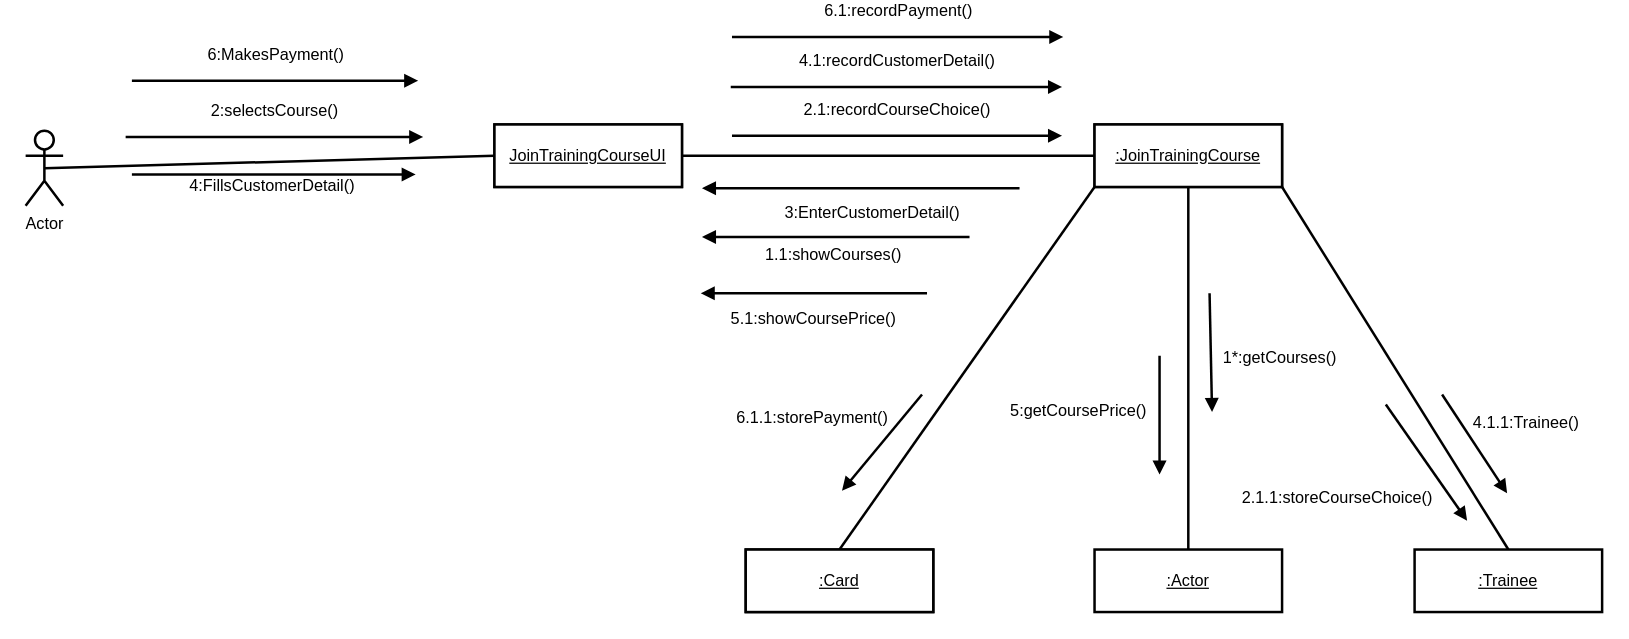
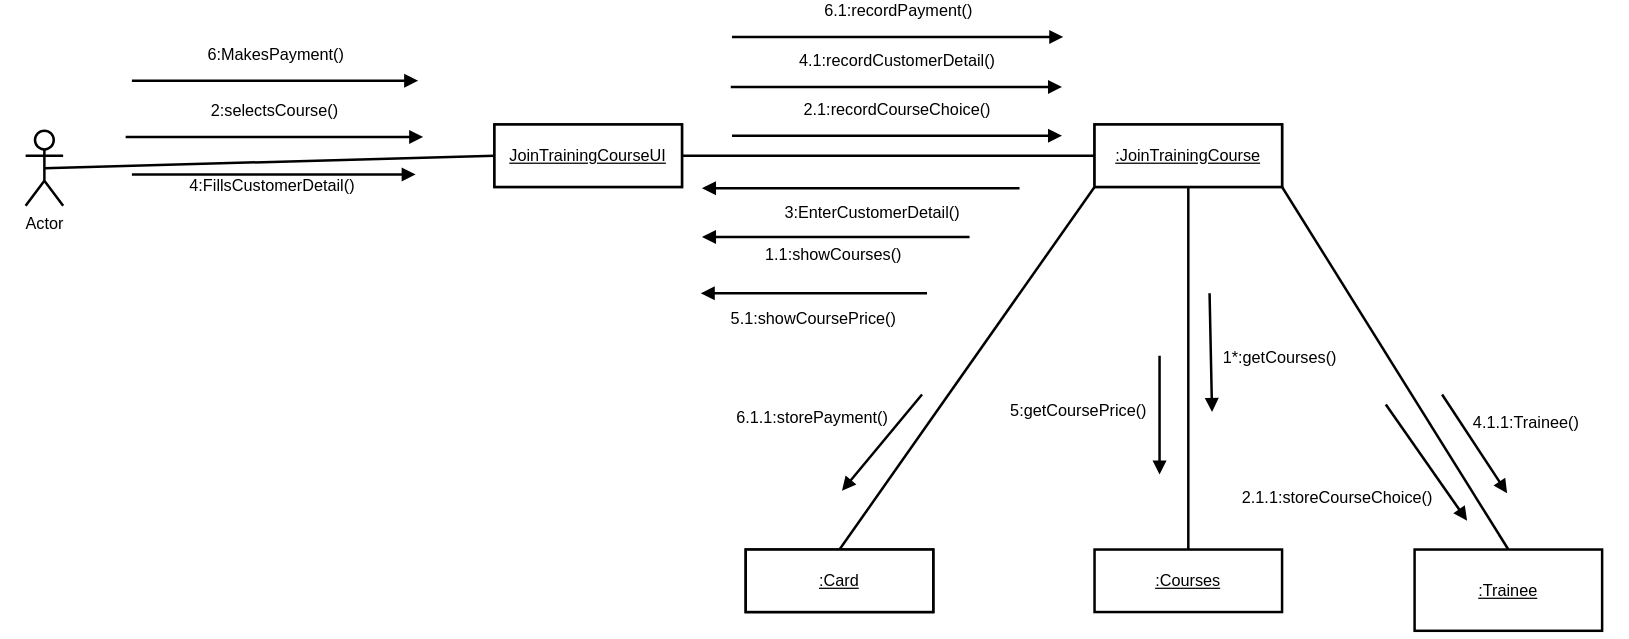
(1188, 581) -> (1188, 581)
(1508, 581) -> (1508, 590)
